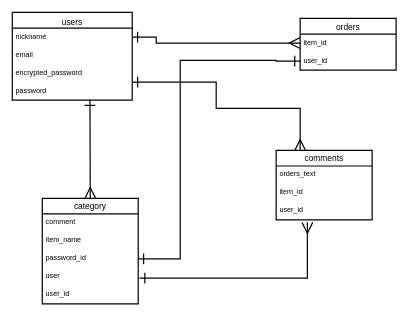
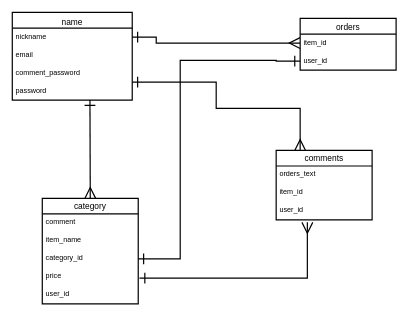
(72, 22) -> (72, 22)
(52, 72) -> (48, 72)
(67, 258) -> (67, 258)
(54, 276) -> (55, 276)
